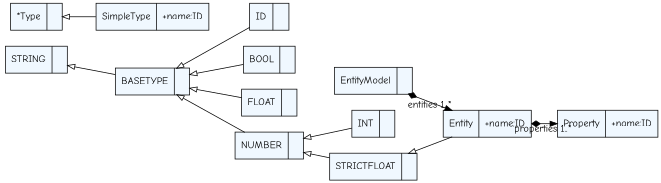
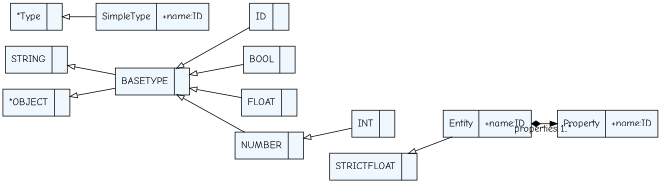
(373, 81) -> none
none -> (36, 103)
(320, 156) -> none
